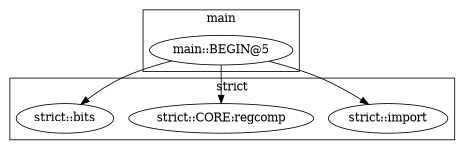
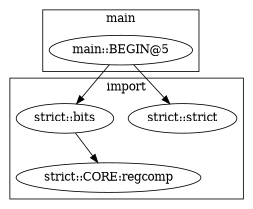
(221, 83) -> (84, 145)
(232, 88) -> (127, 88)
(388, 118) -> (183, 118)
